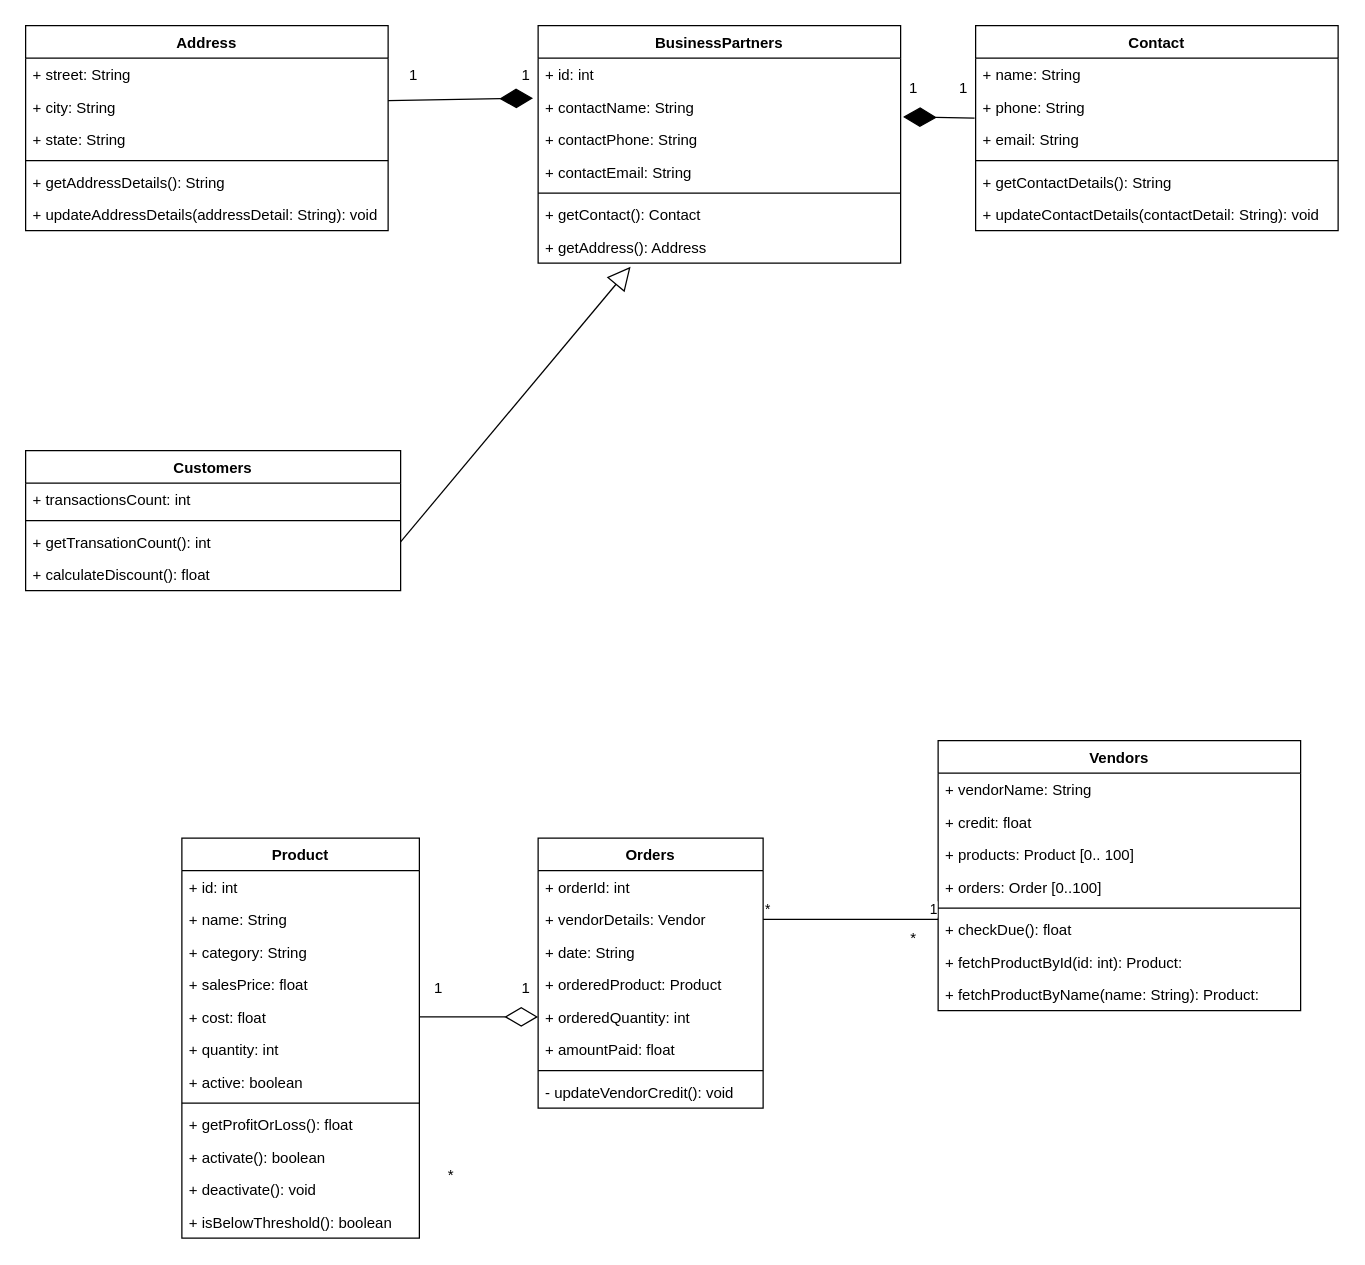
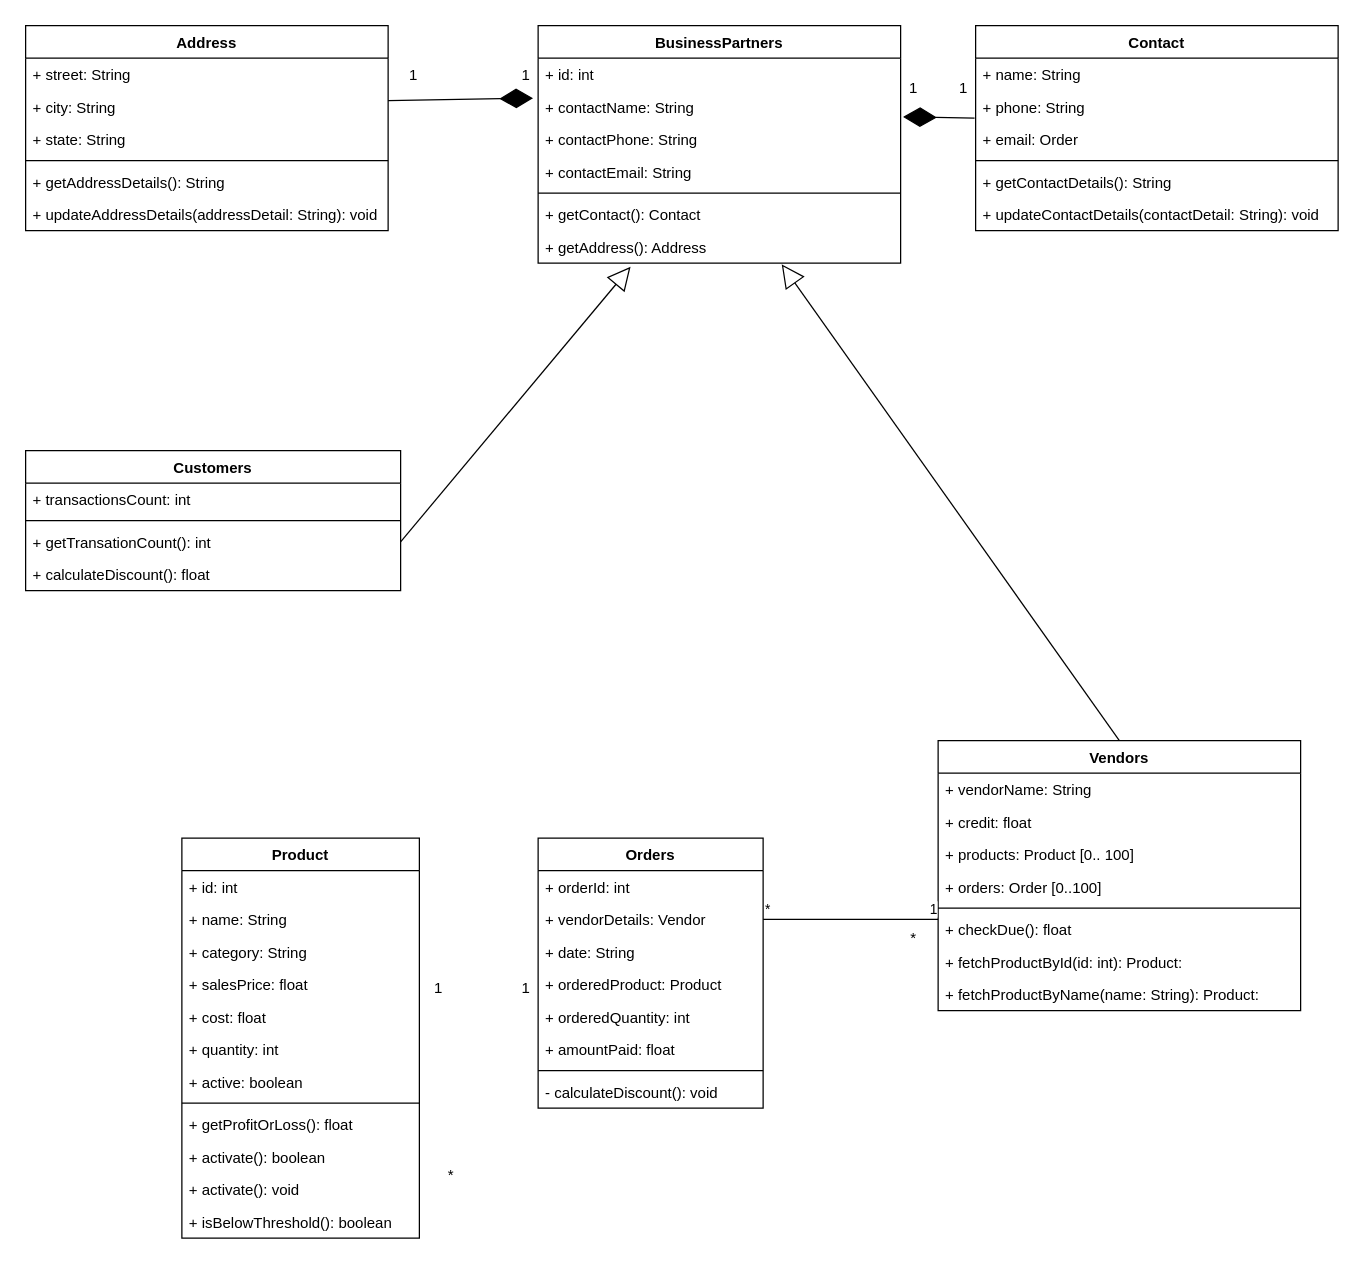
(1034, 140) -> (1032, 140)
none -> (957, 512)
(464, 1017) -> none
(653, 1093) -> (645, 1093)
(263, 1190) -> (255, 1190)
